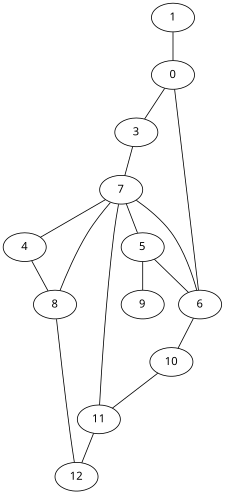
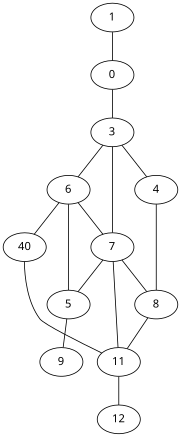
(187, 190) -> (90, 161)
(73, 218) -> (134, 161)
(171, 362) -> (25, 247)
(65, 391) -> (138, 333)
